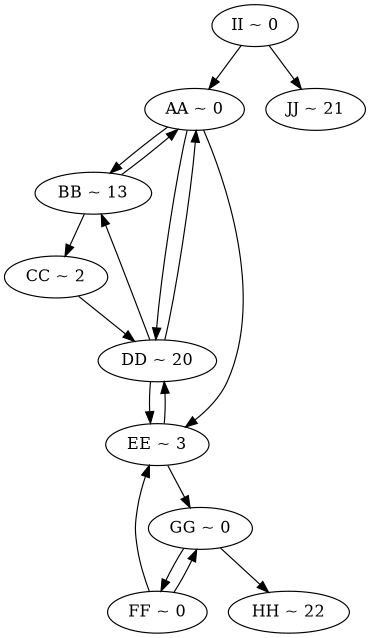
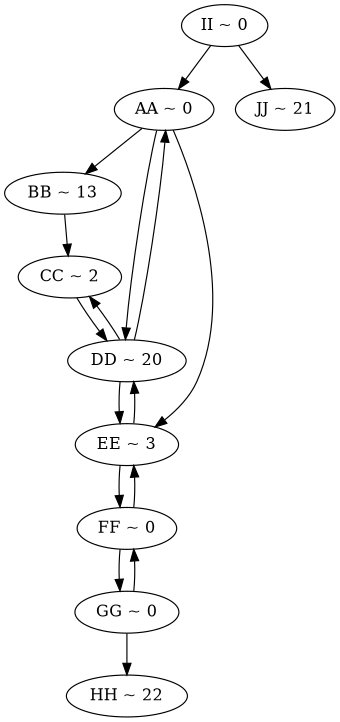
(146, 156) -> none
(128, 282) -> (109, 322)
(176, 481) -> (119, 480)
